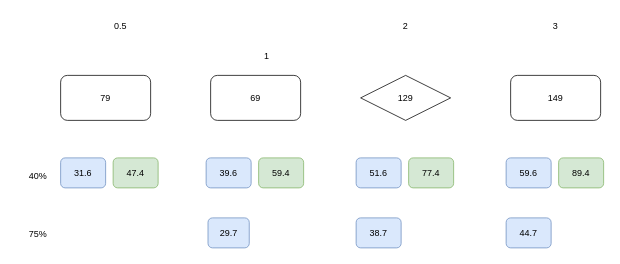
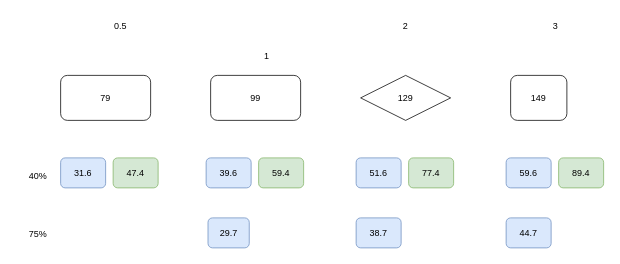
(255, 98) -> (255, 98)
(555, 98) -> (539, 98)
